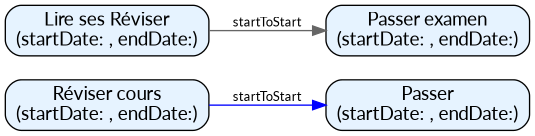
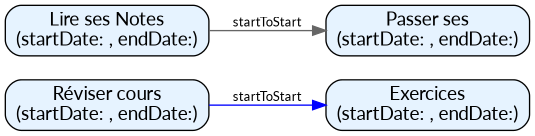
(107, 31) -> (107, 31)
(428, 31) -> (428, 31)
(428, 105) -> (428, 105)
